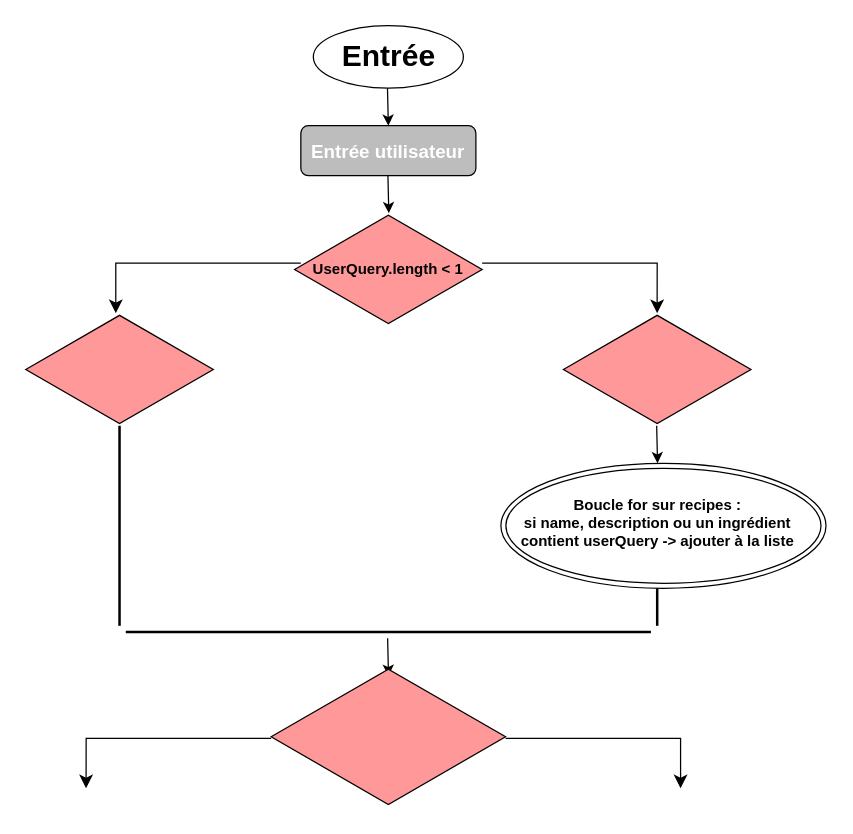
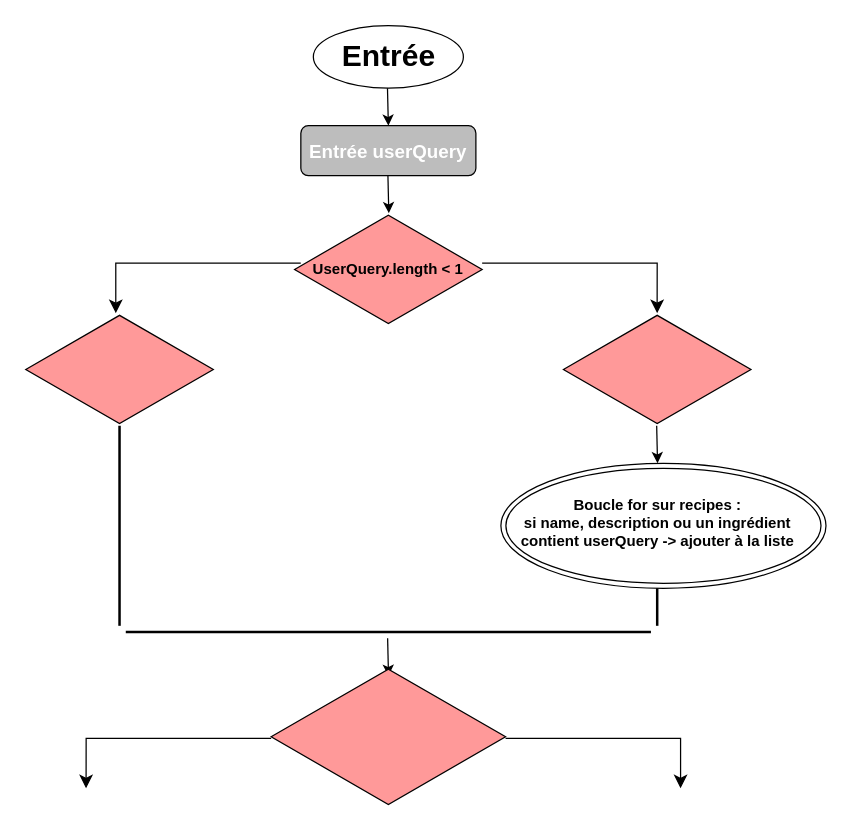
(388, 151) -> (388, 151)
